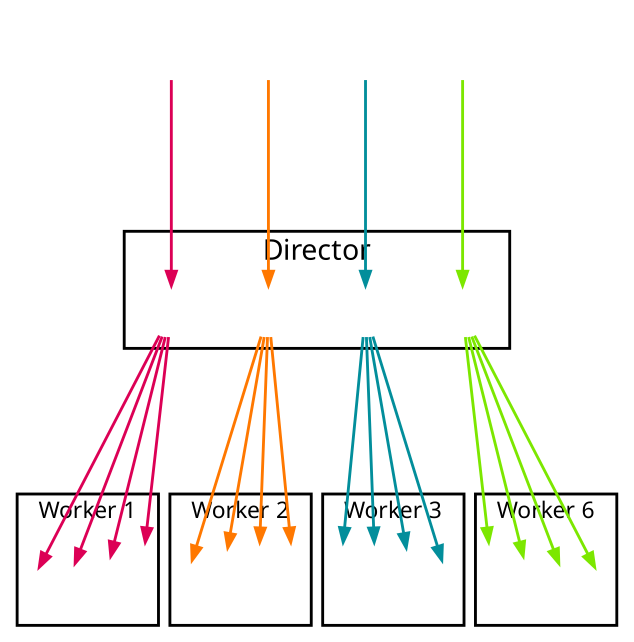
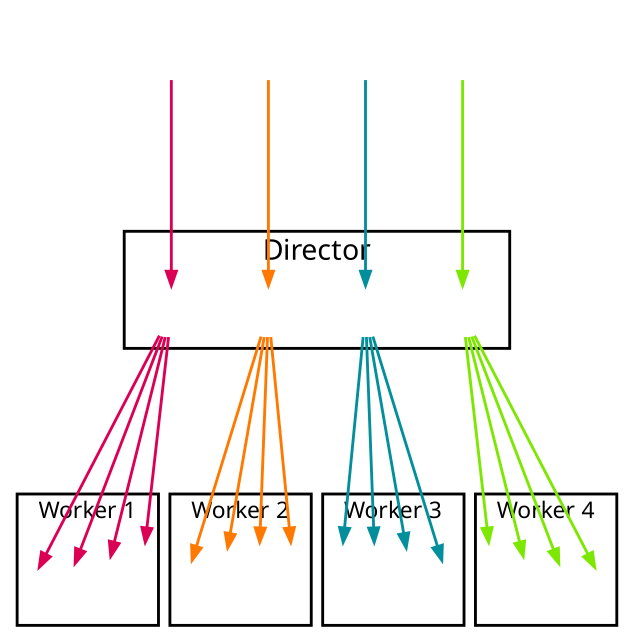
(546, 513) -> (546, 513)
